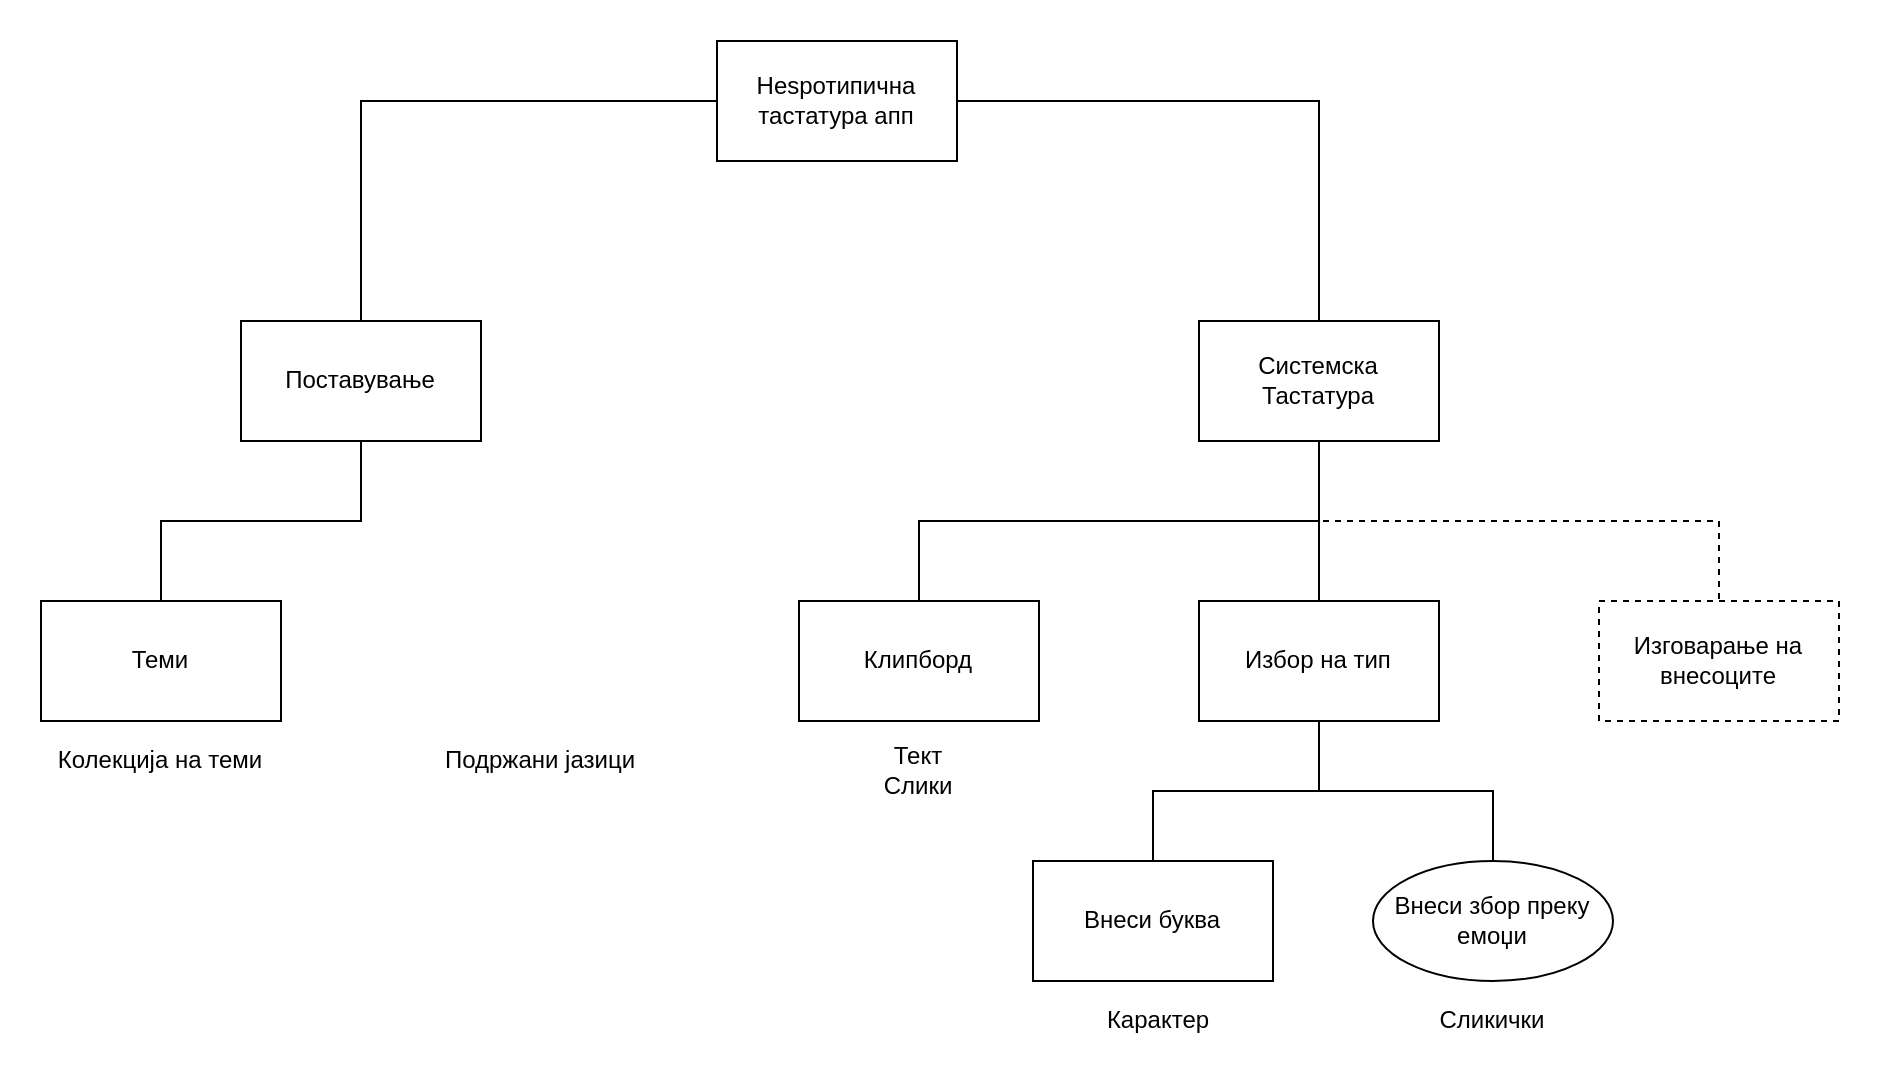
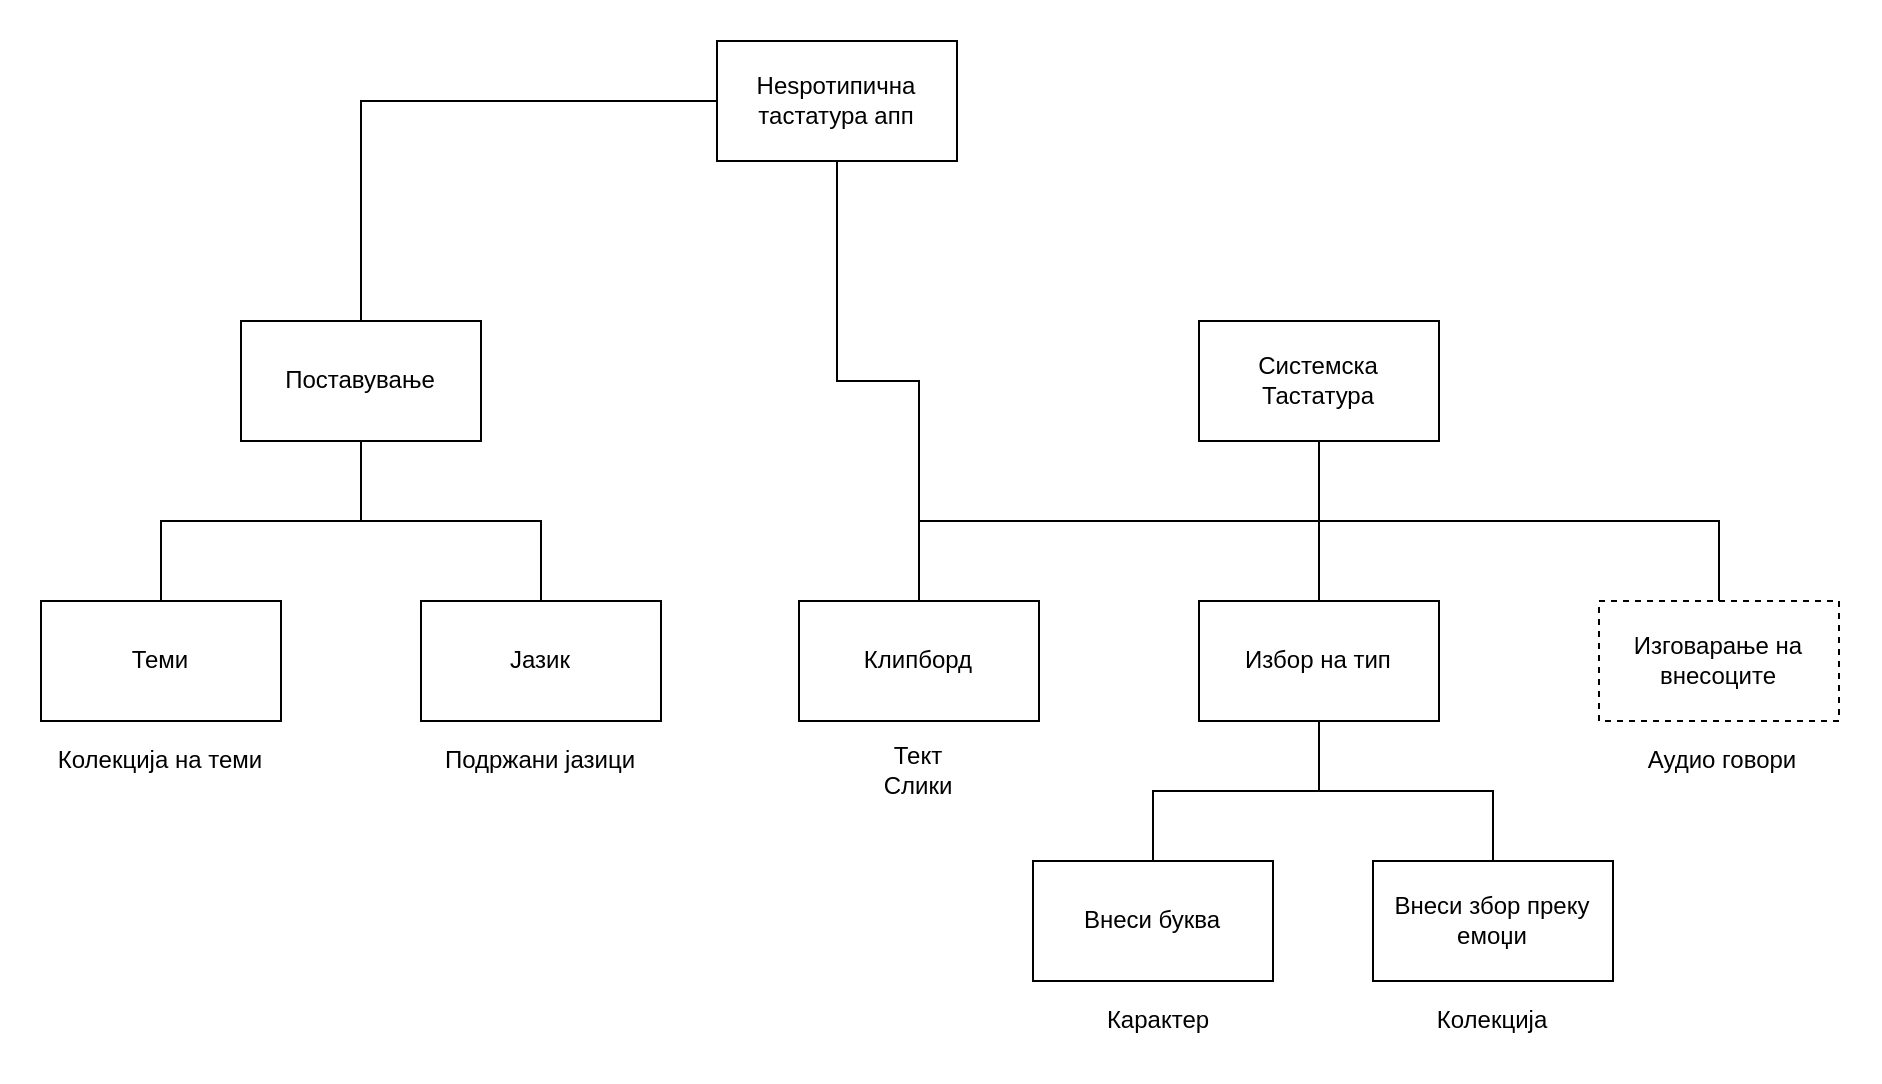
(1248, 101) -> (837, 380)
none -> (493, 521)
(1561, 521) -> (1561, 521)
none -> (541, 661)
none -> (1723, 761)
(1493, 921) -> (1493, 921)
(1493, 1021) -> (1493, 1021)
